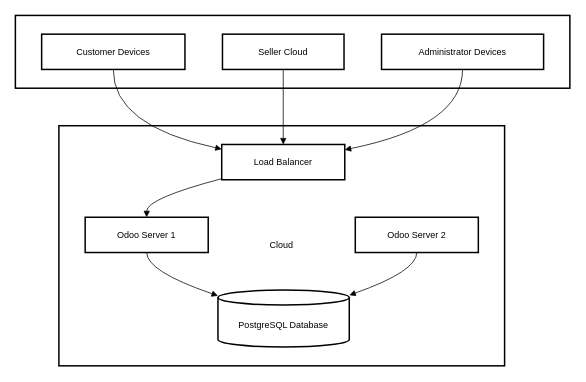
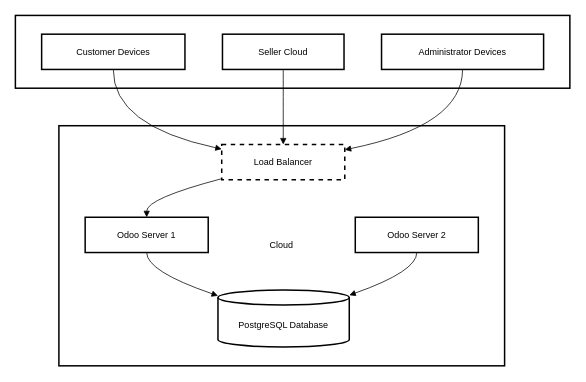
(283, 162) -> (283, 162)
